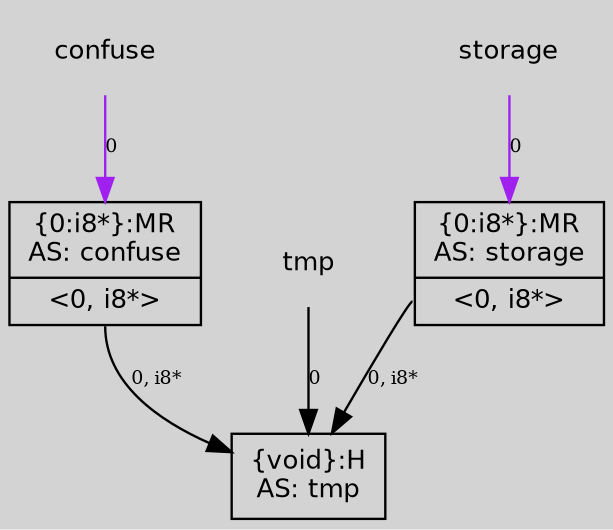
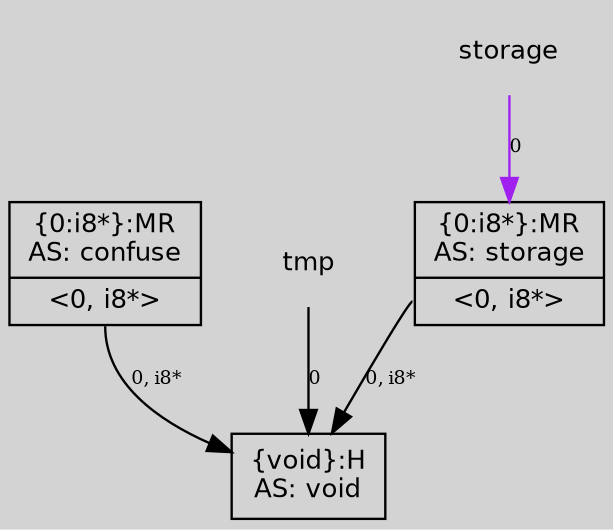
(105, 52) -> none
(308, 489) -> (308, 489)
